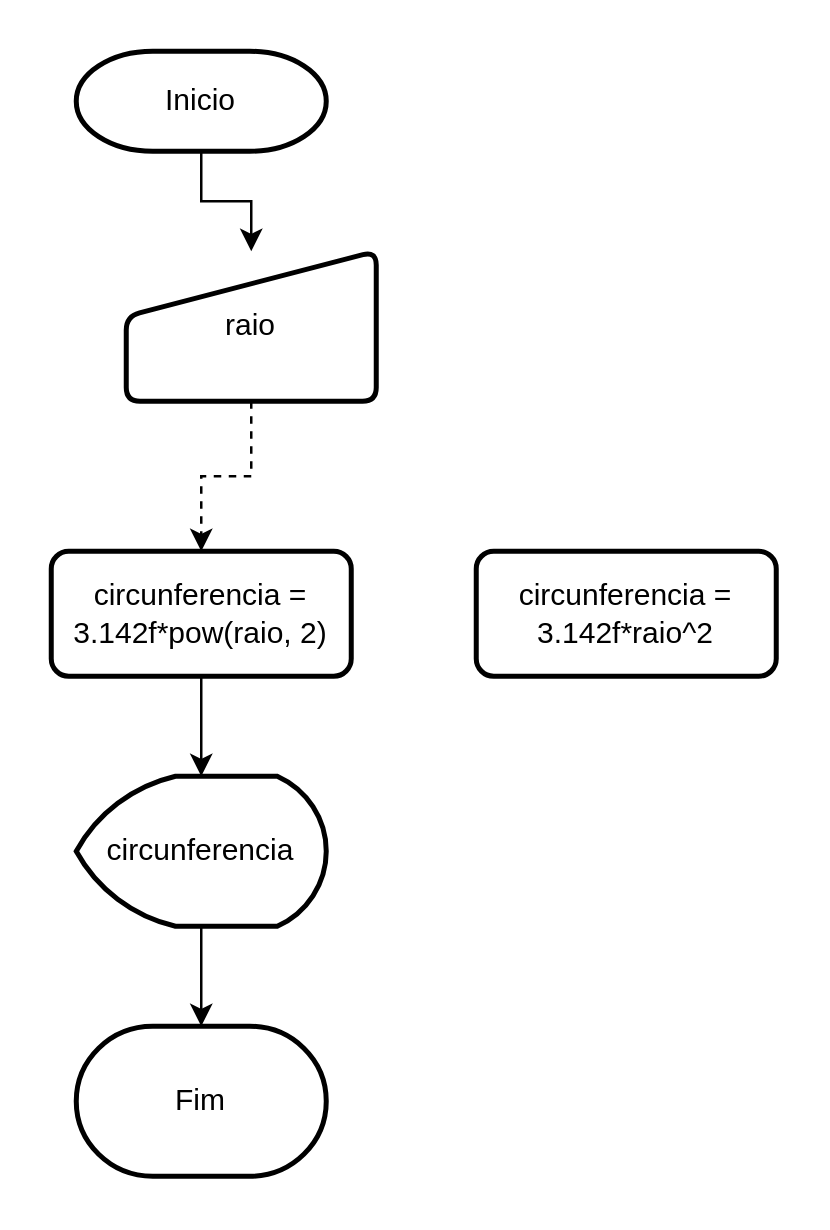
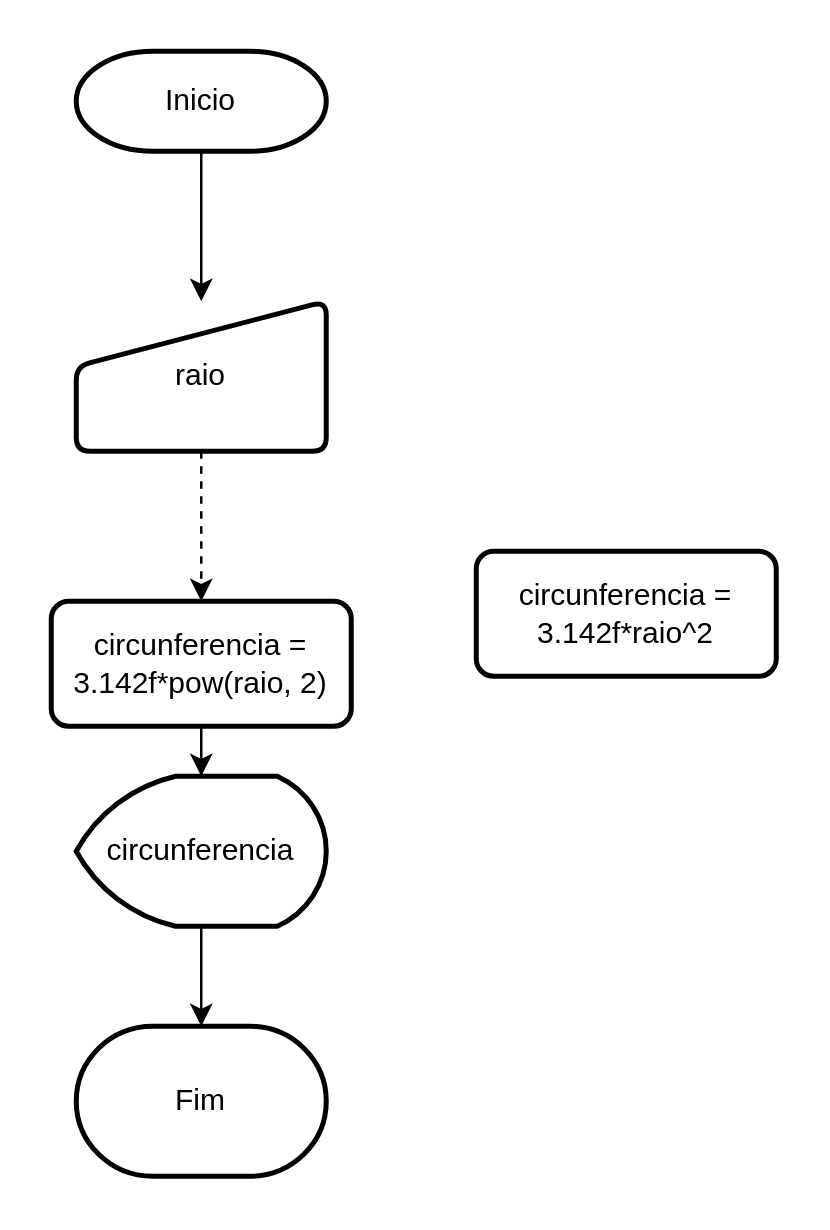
(251, 326) -> (201, 376)
(201, 614) -> (201, 664)
